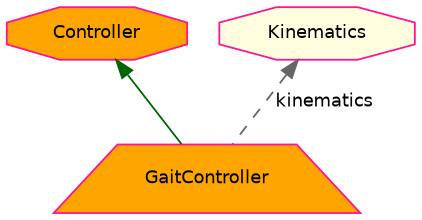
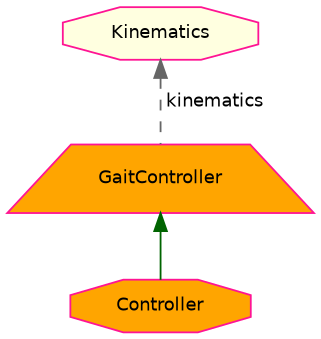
(155, 109) -> (161, 256)
